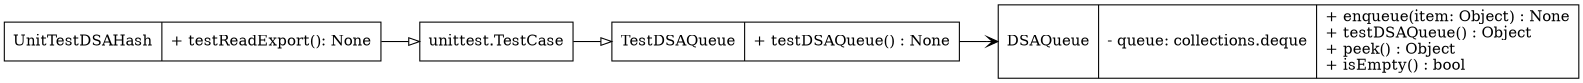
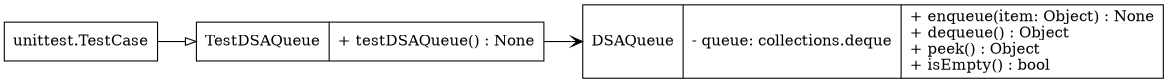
(1429, 33) -> (990, 33)
(193, 42) -> none
